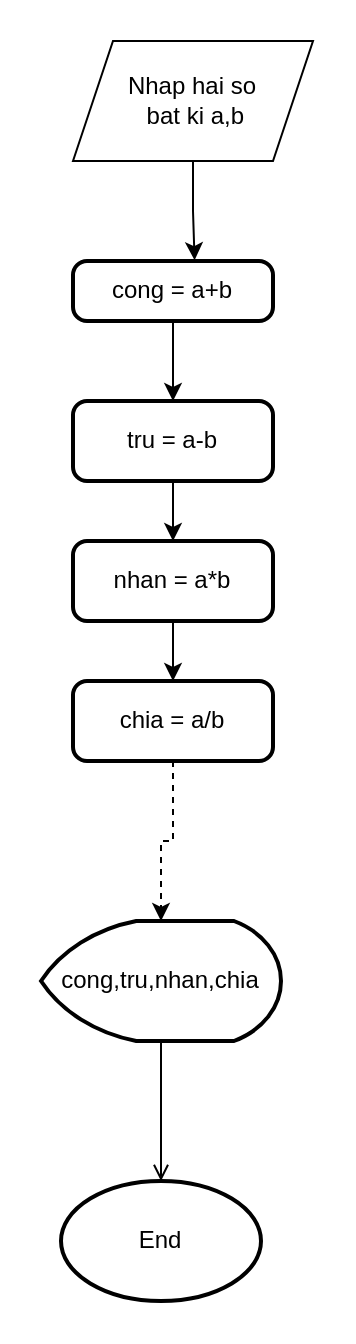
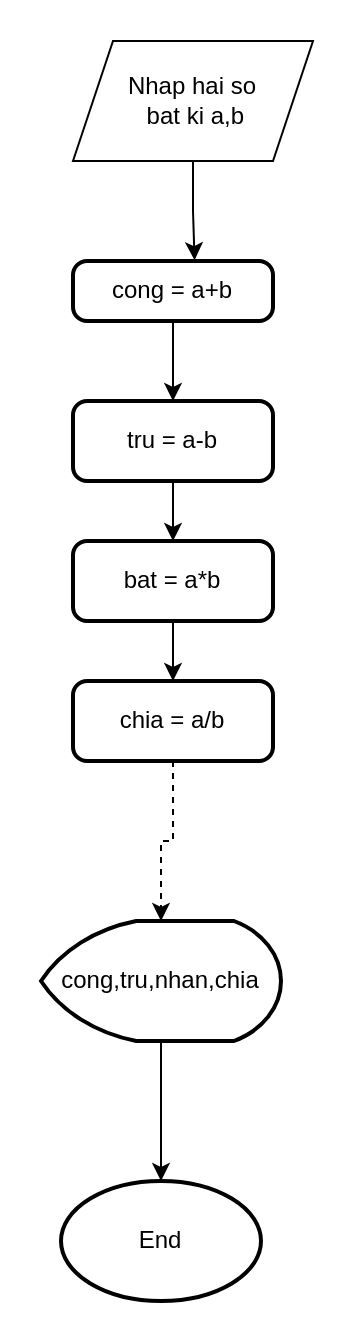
(173, 581) -> (173, 581)
(161, 1168) -> (161, 1166)
